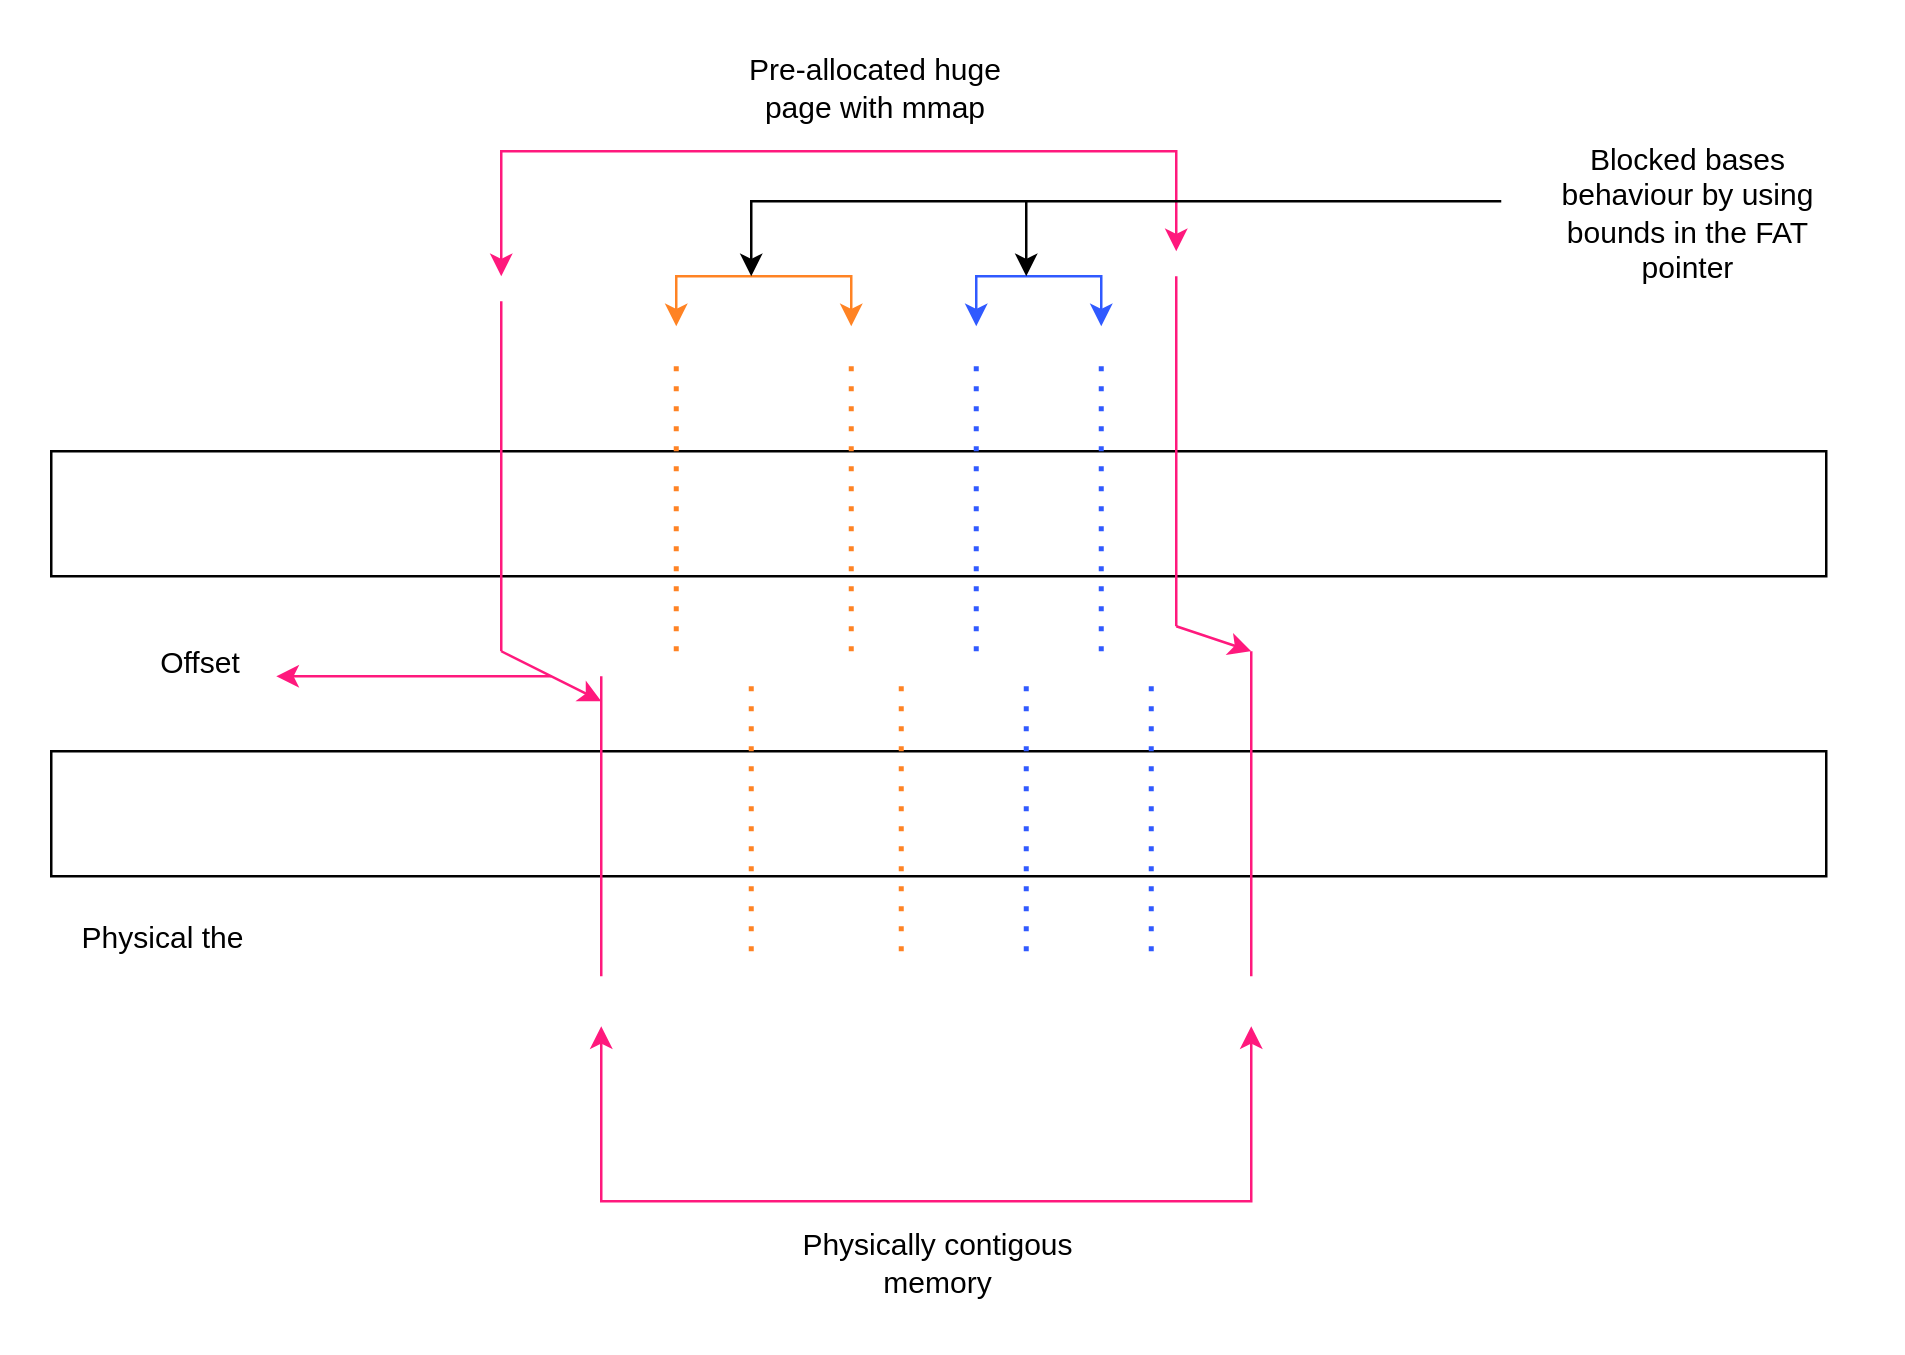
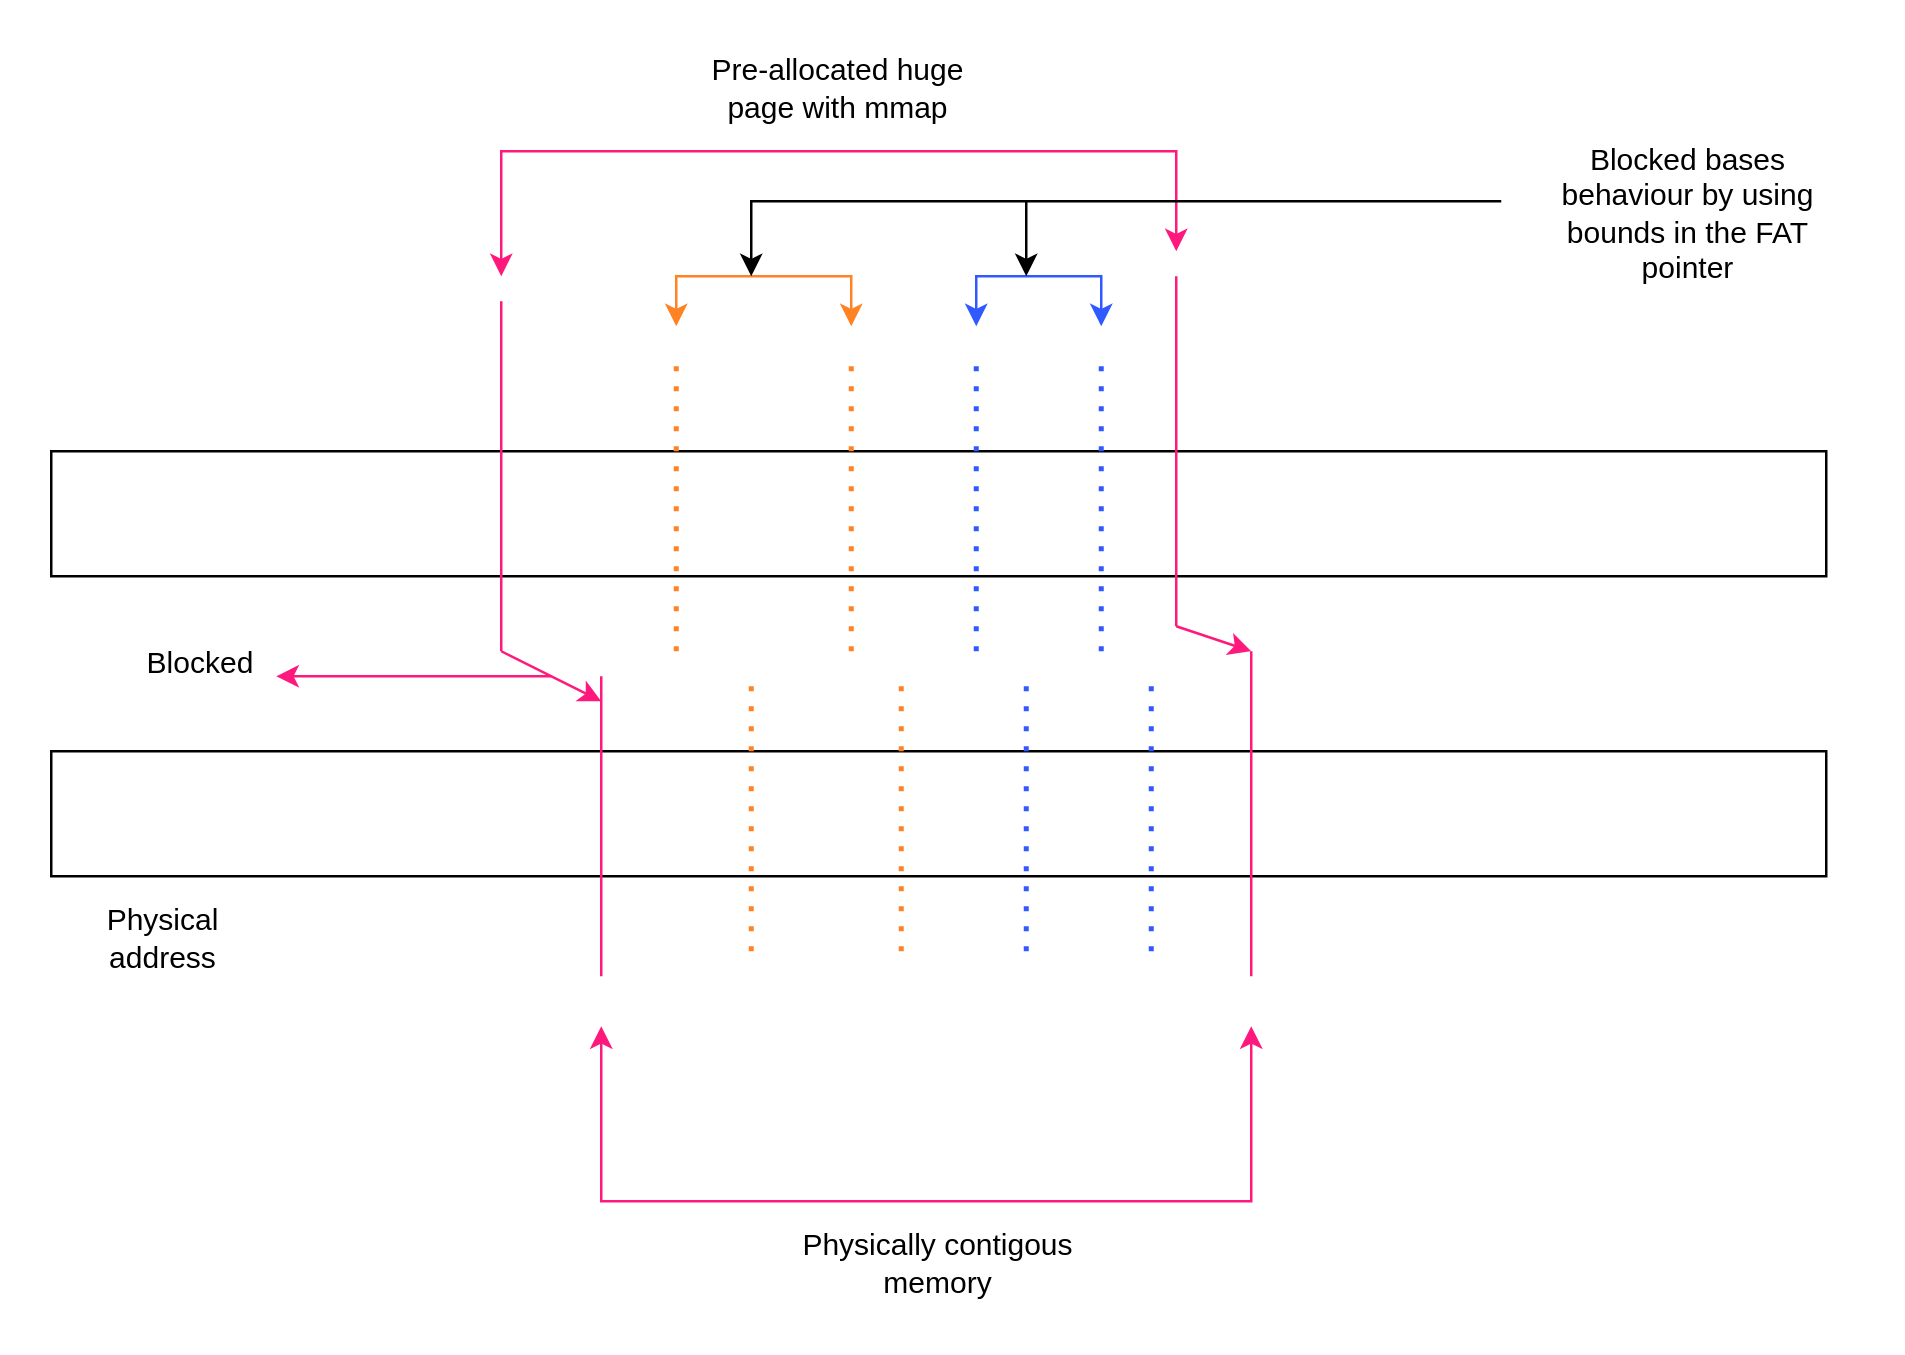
(876, 89) -> (839, 89)
(201, 664) -> (201, 664)
(164, 939) -> (164, 939)
